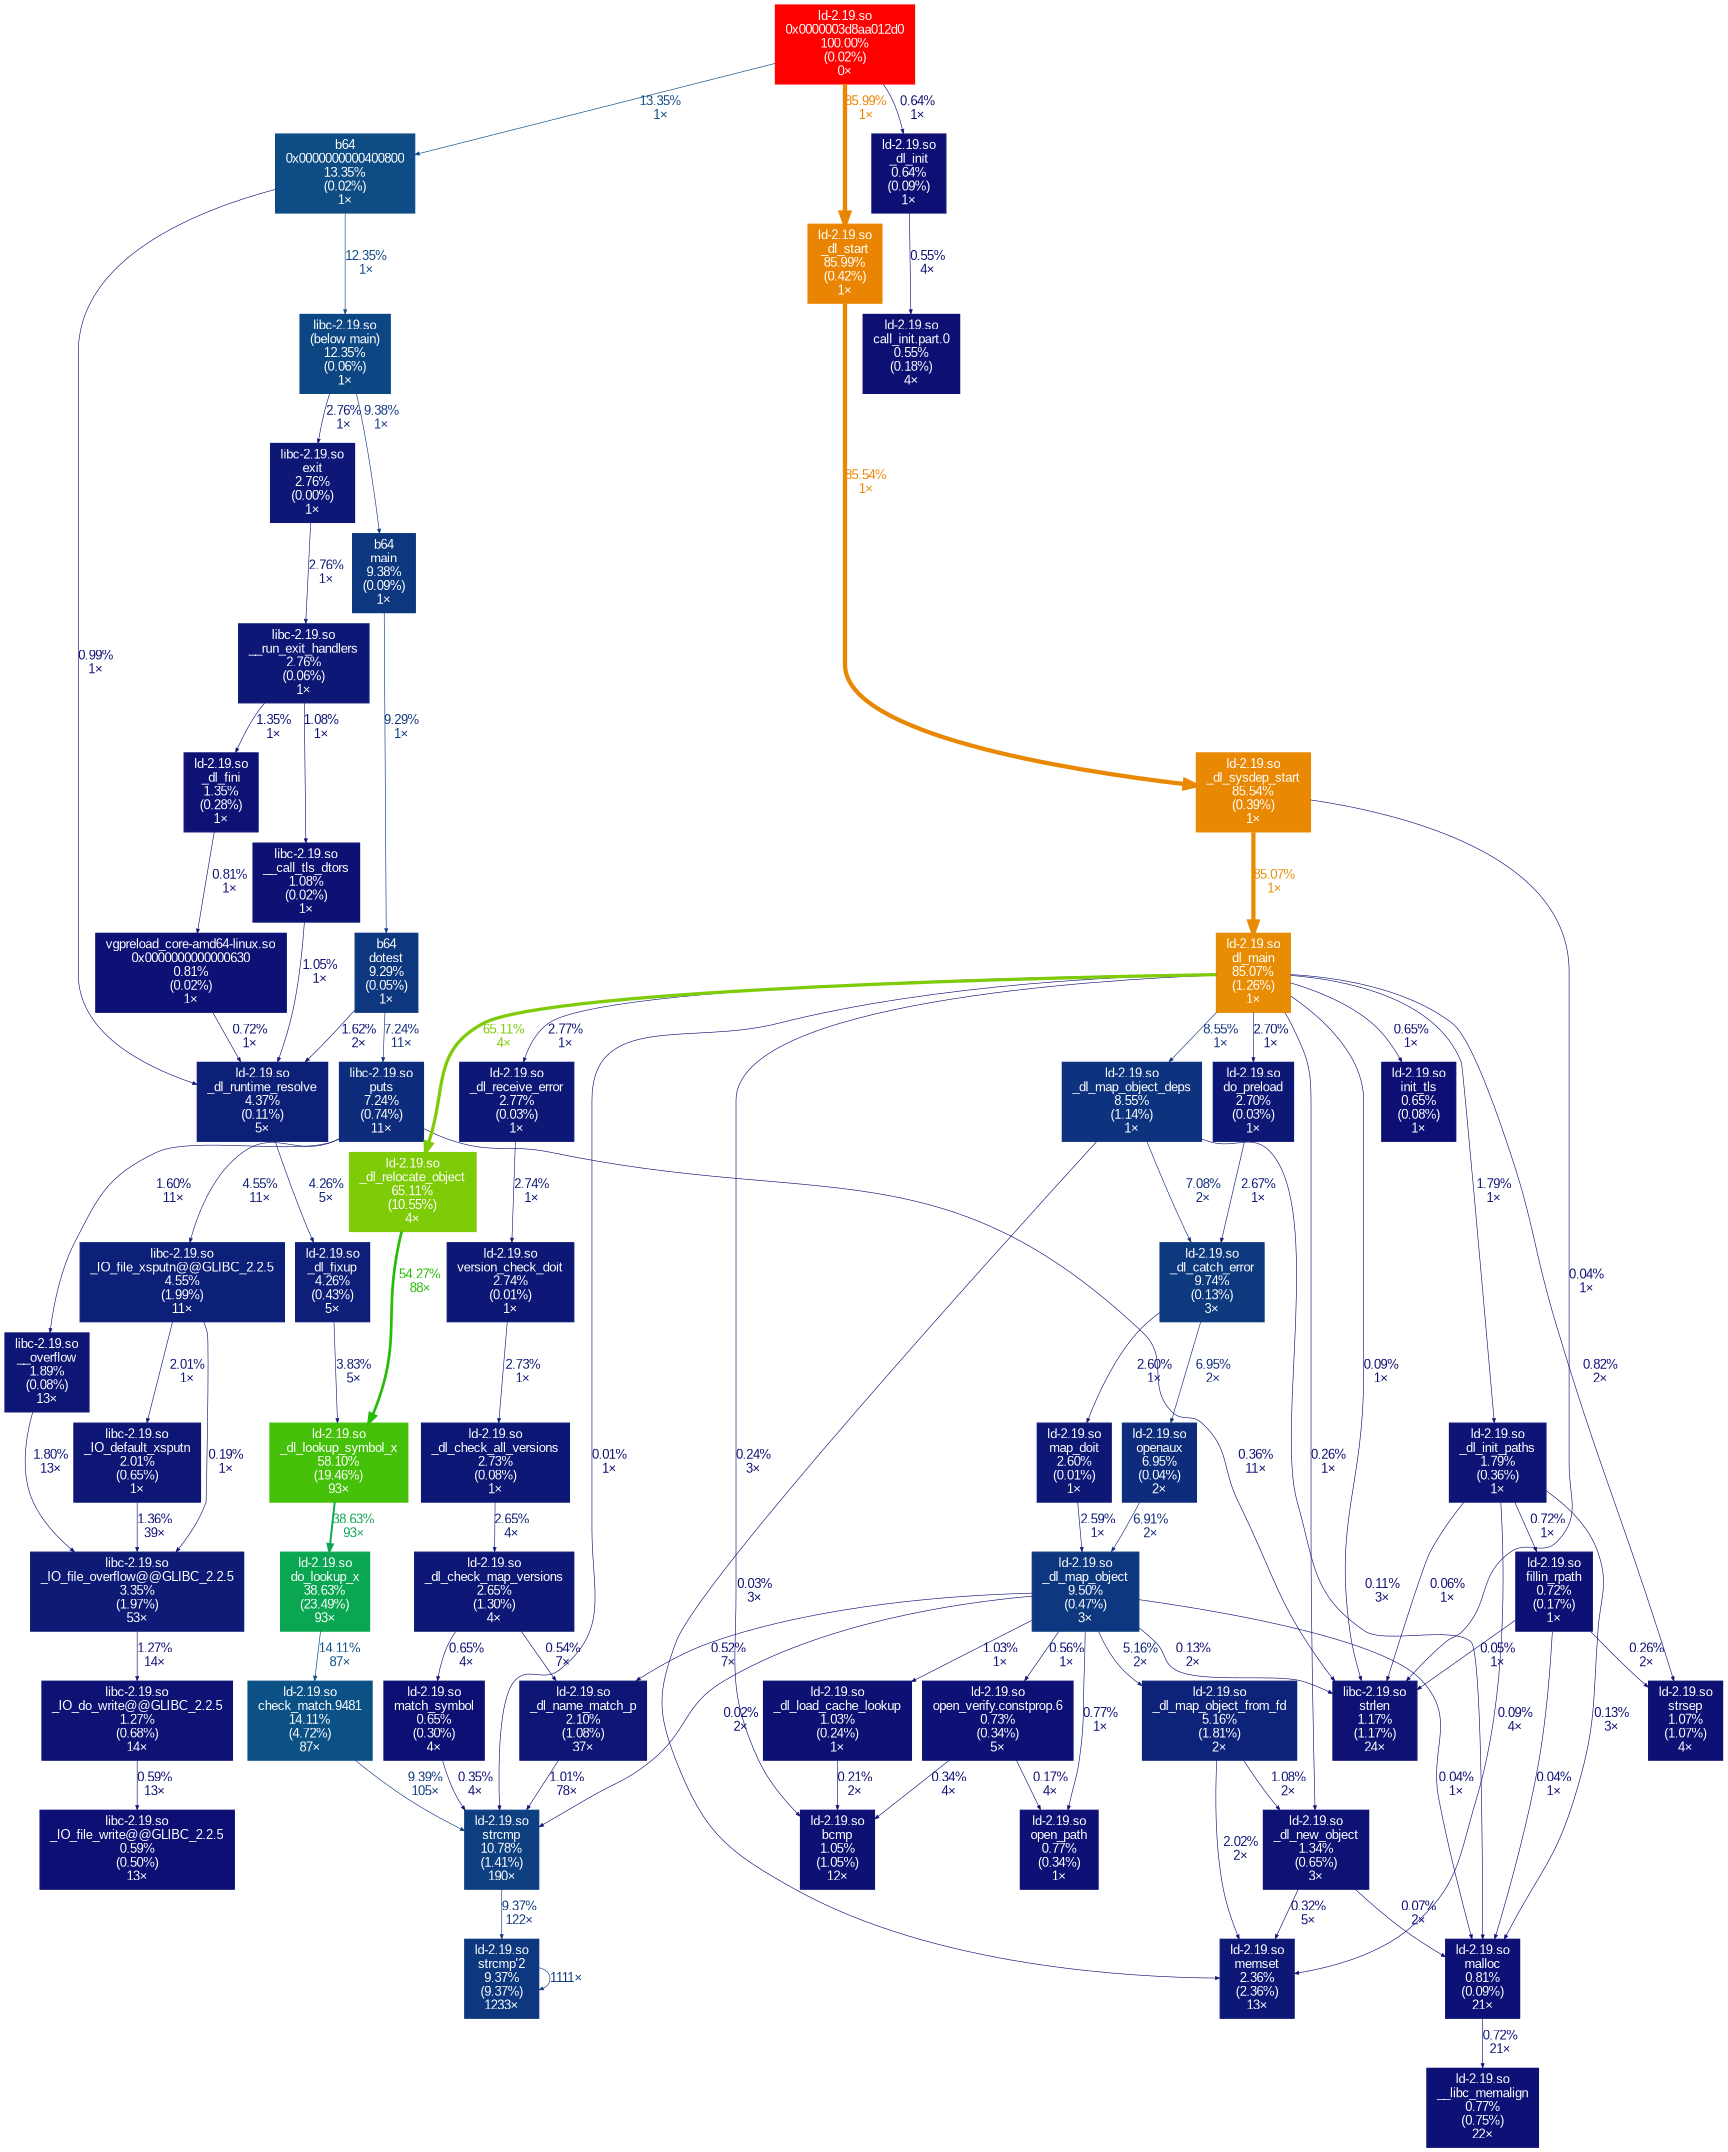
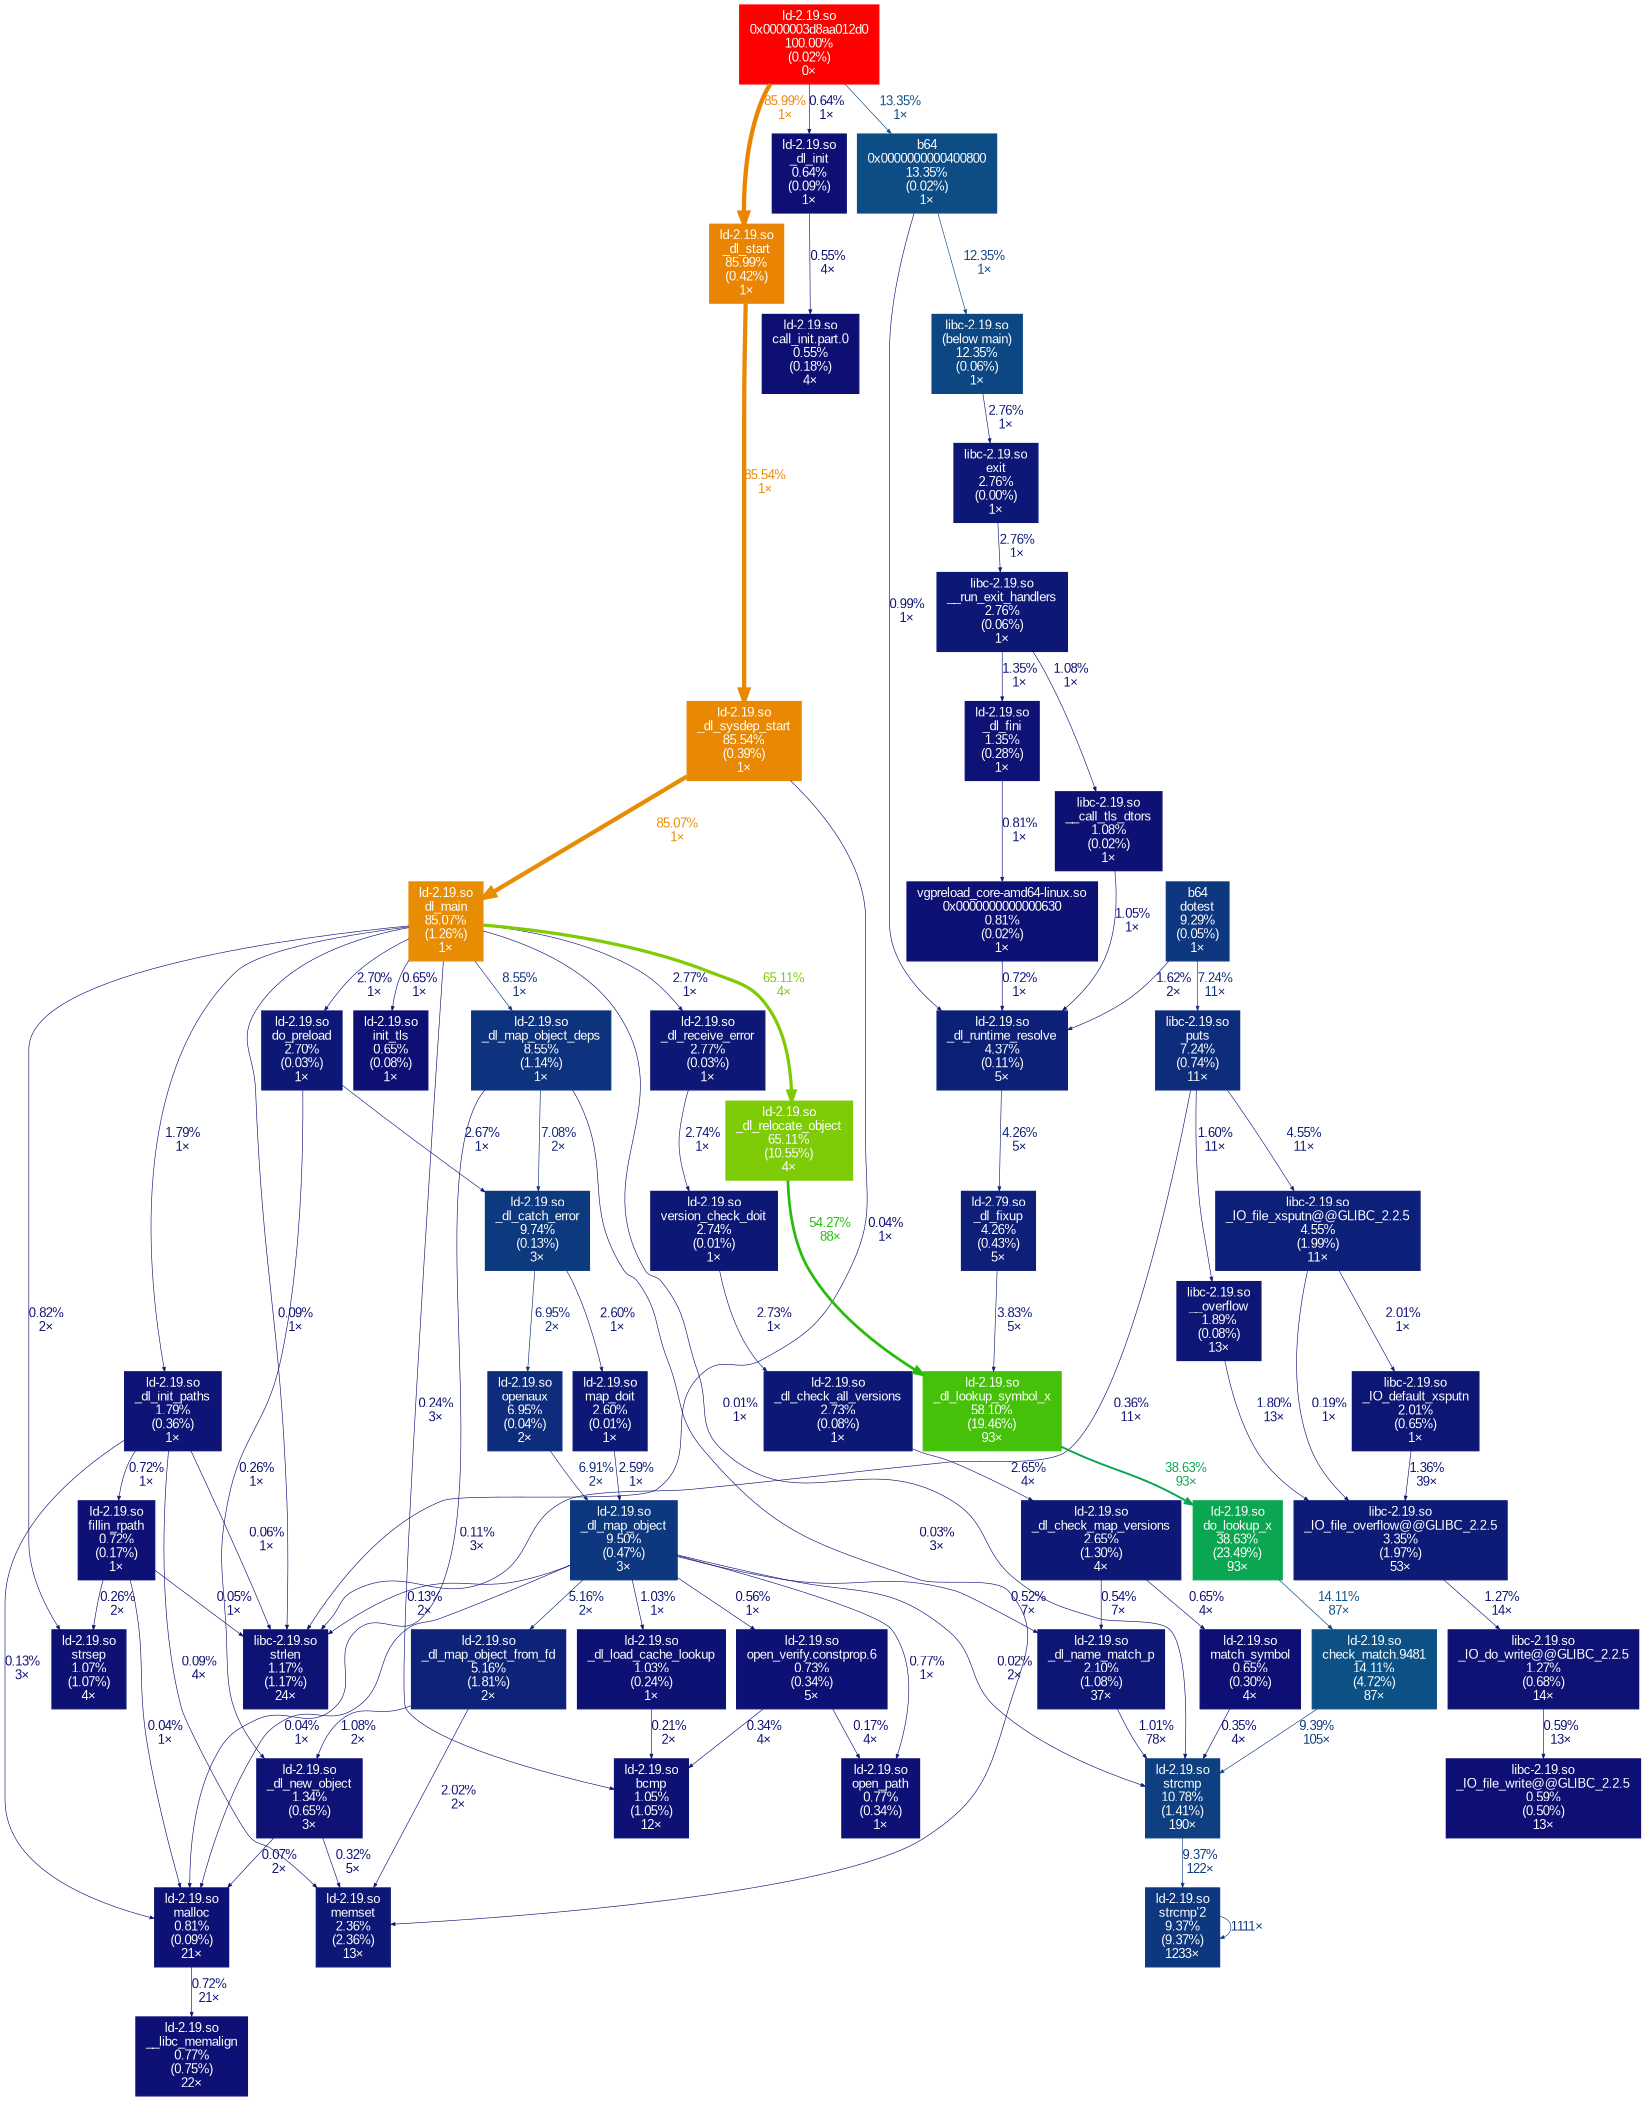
(384, 573) -> none
(333, 1282) -> (998, 1231)
(1311, 1406) -> (256, 1427)
